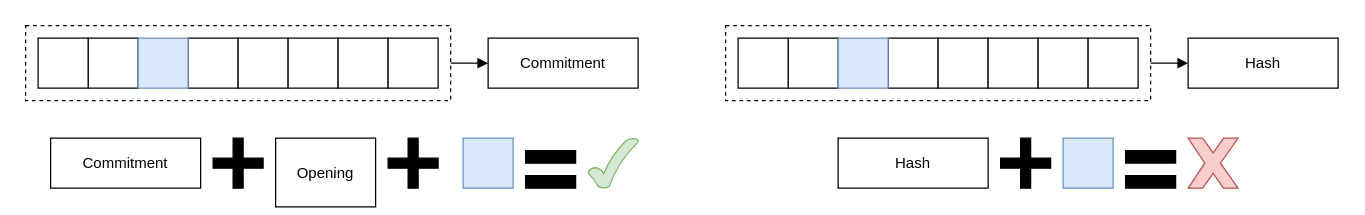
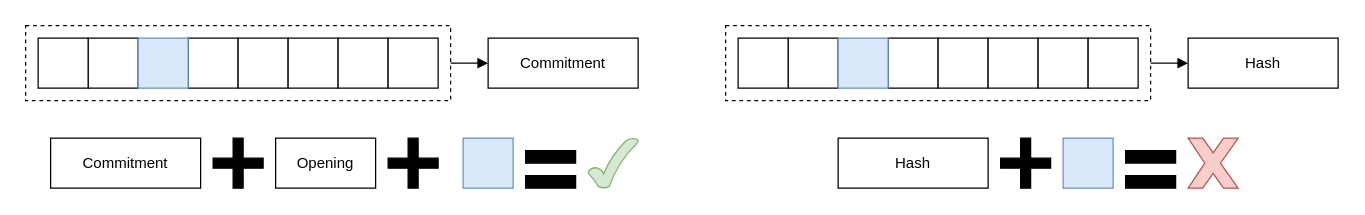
(326, 173) -> (326, 163)
